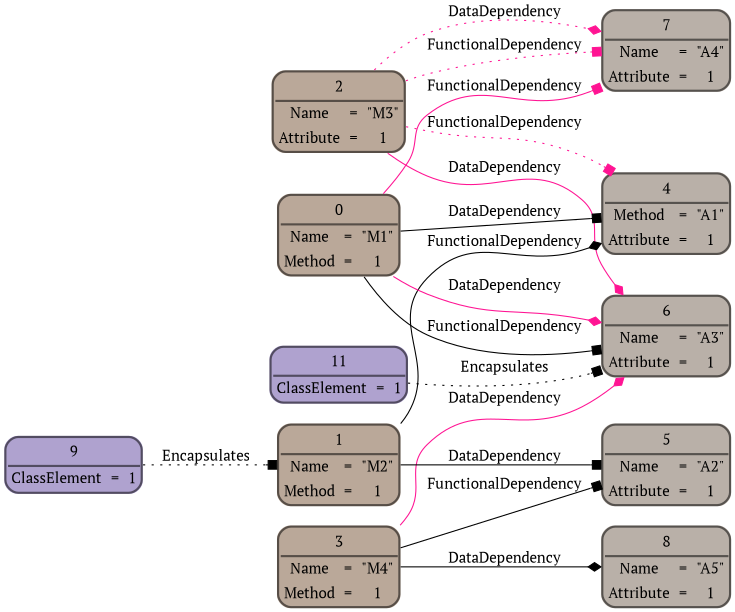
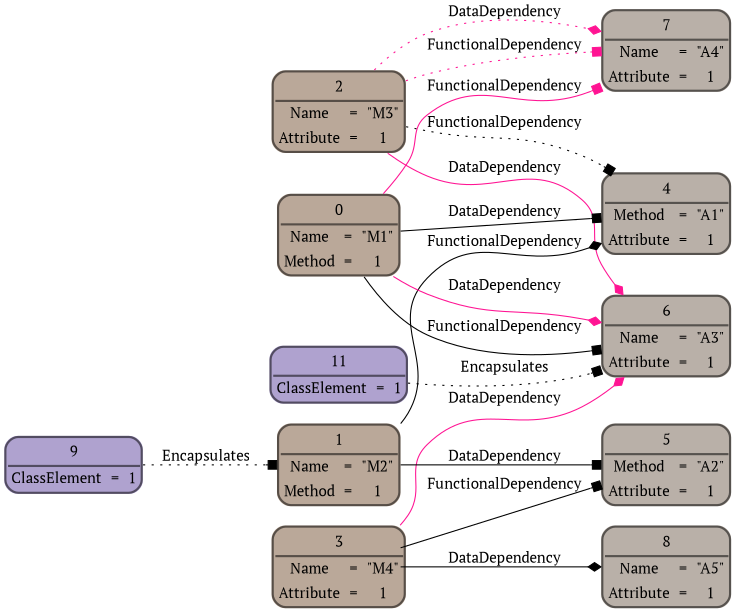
(507, 139) -> (507, 139)
(639, 467) -> (639, 467)
(310, 594) -> (310, 594)
